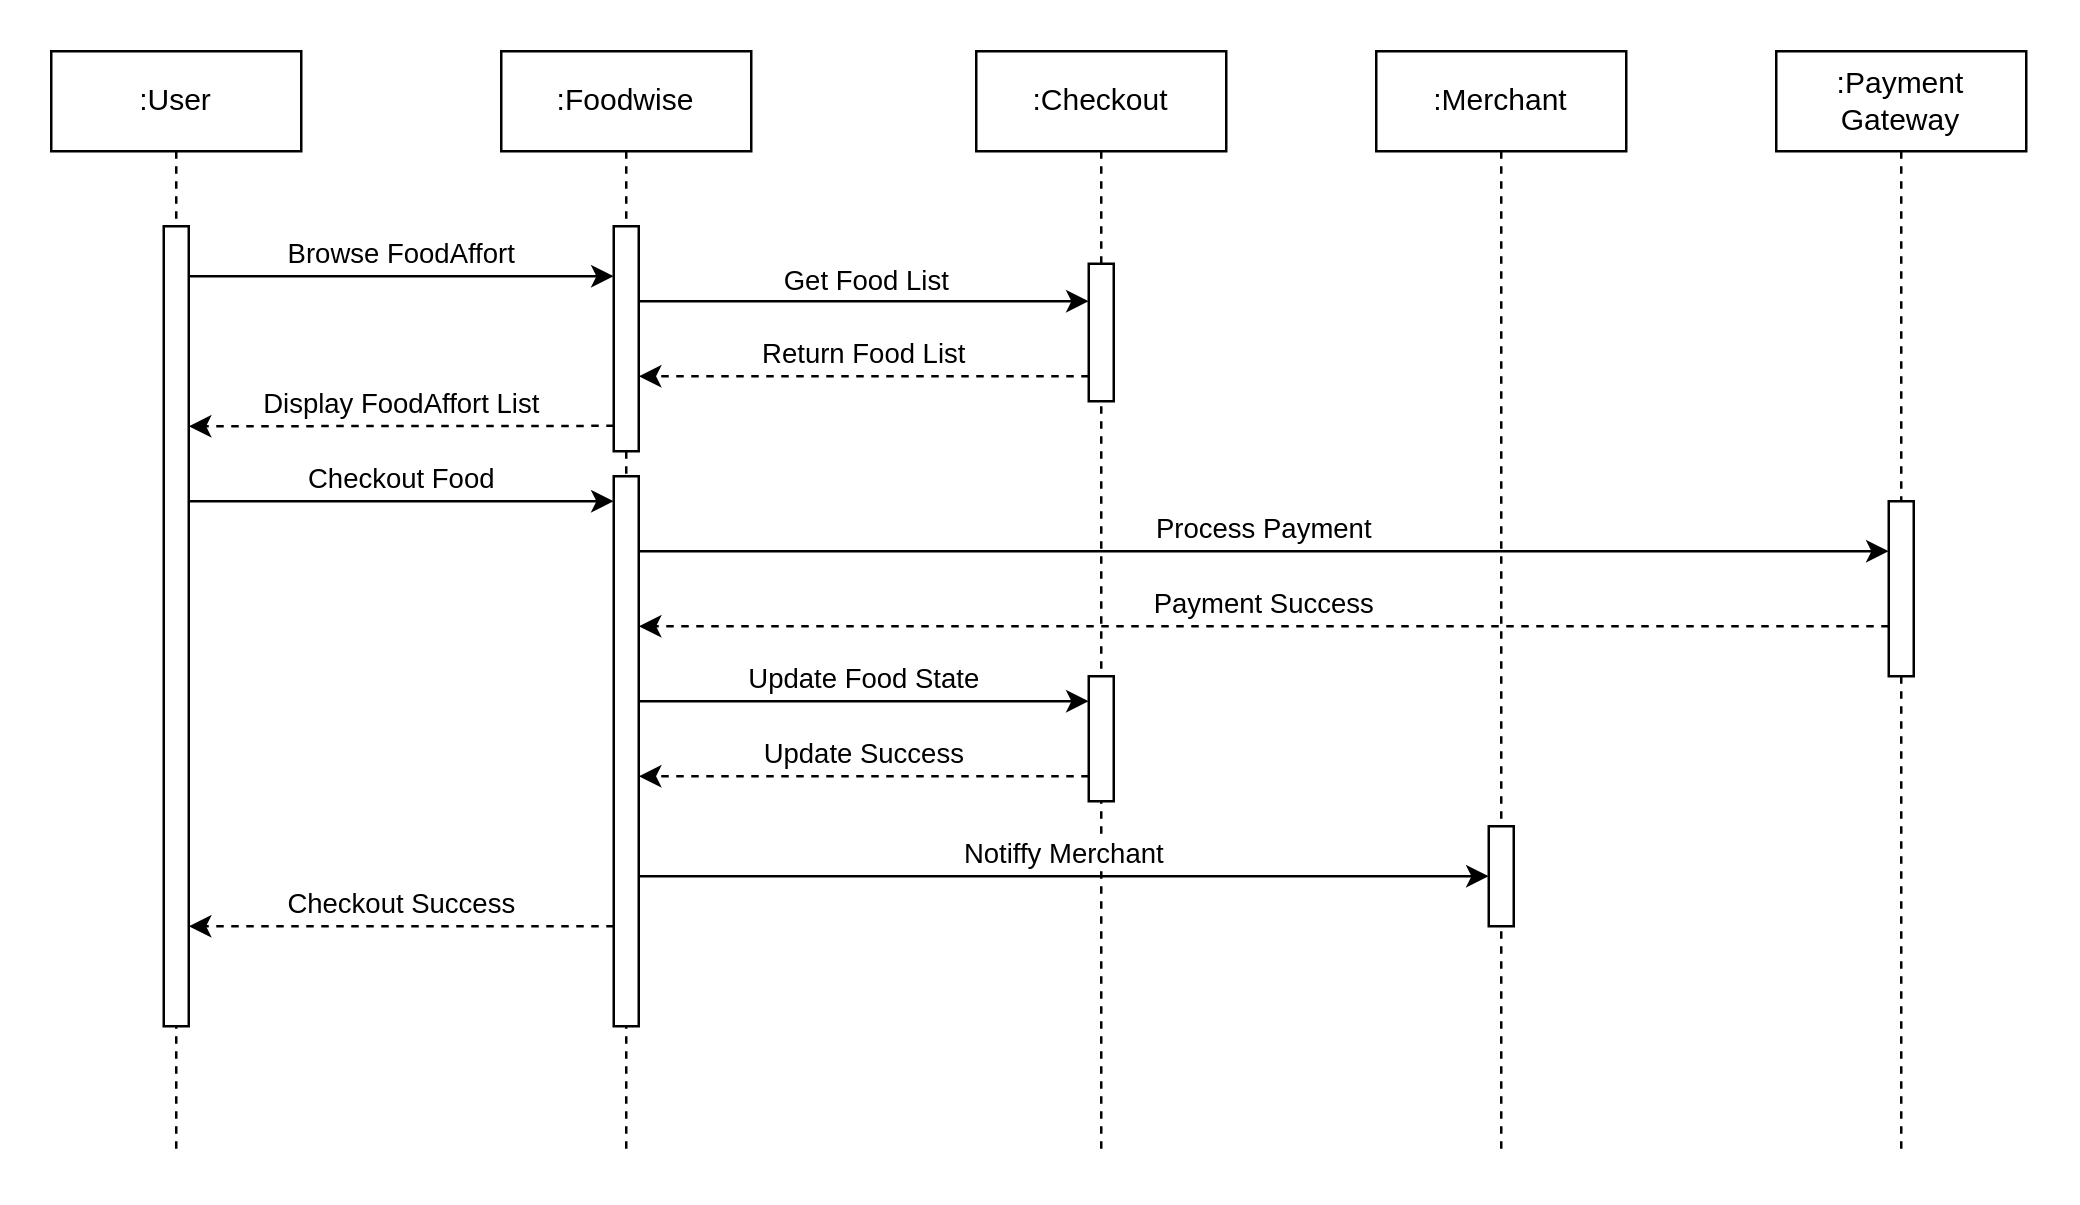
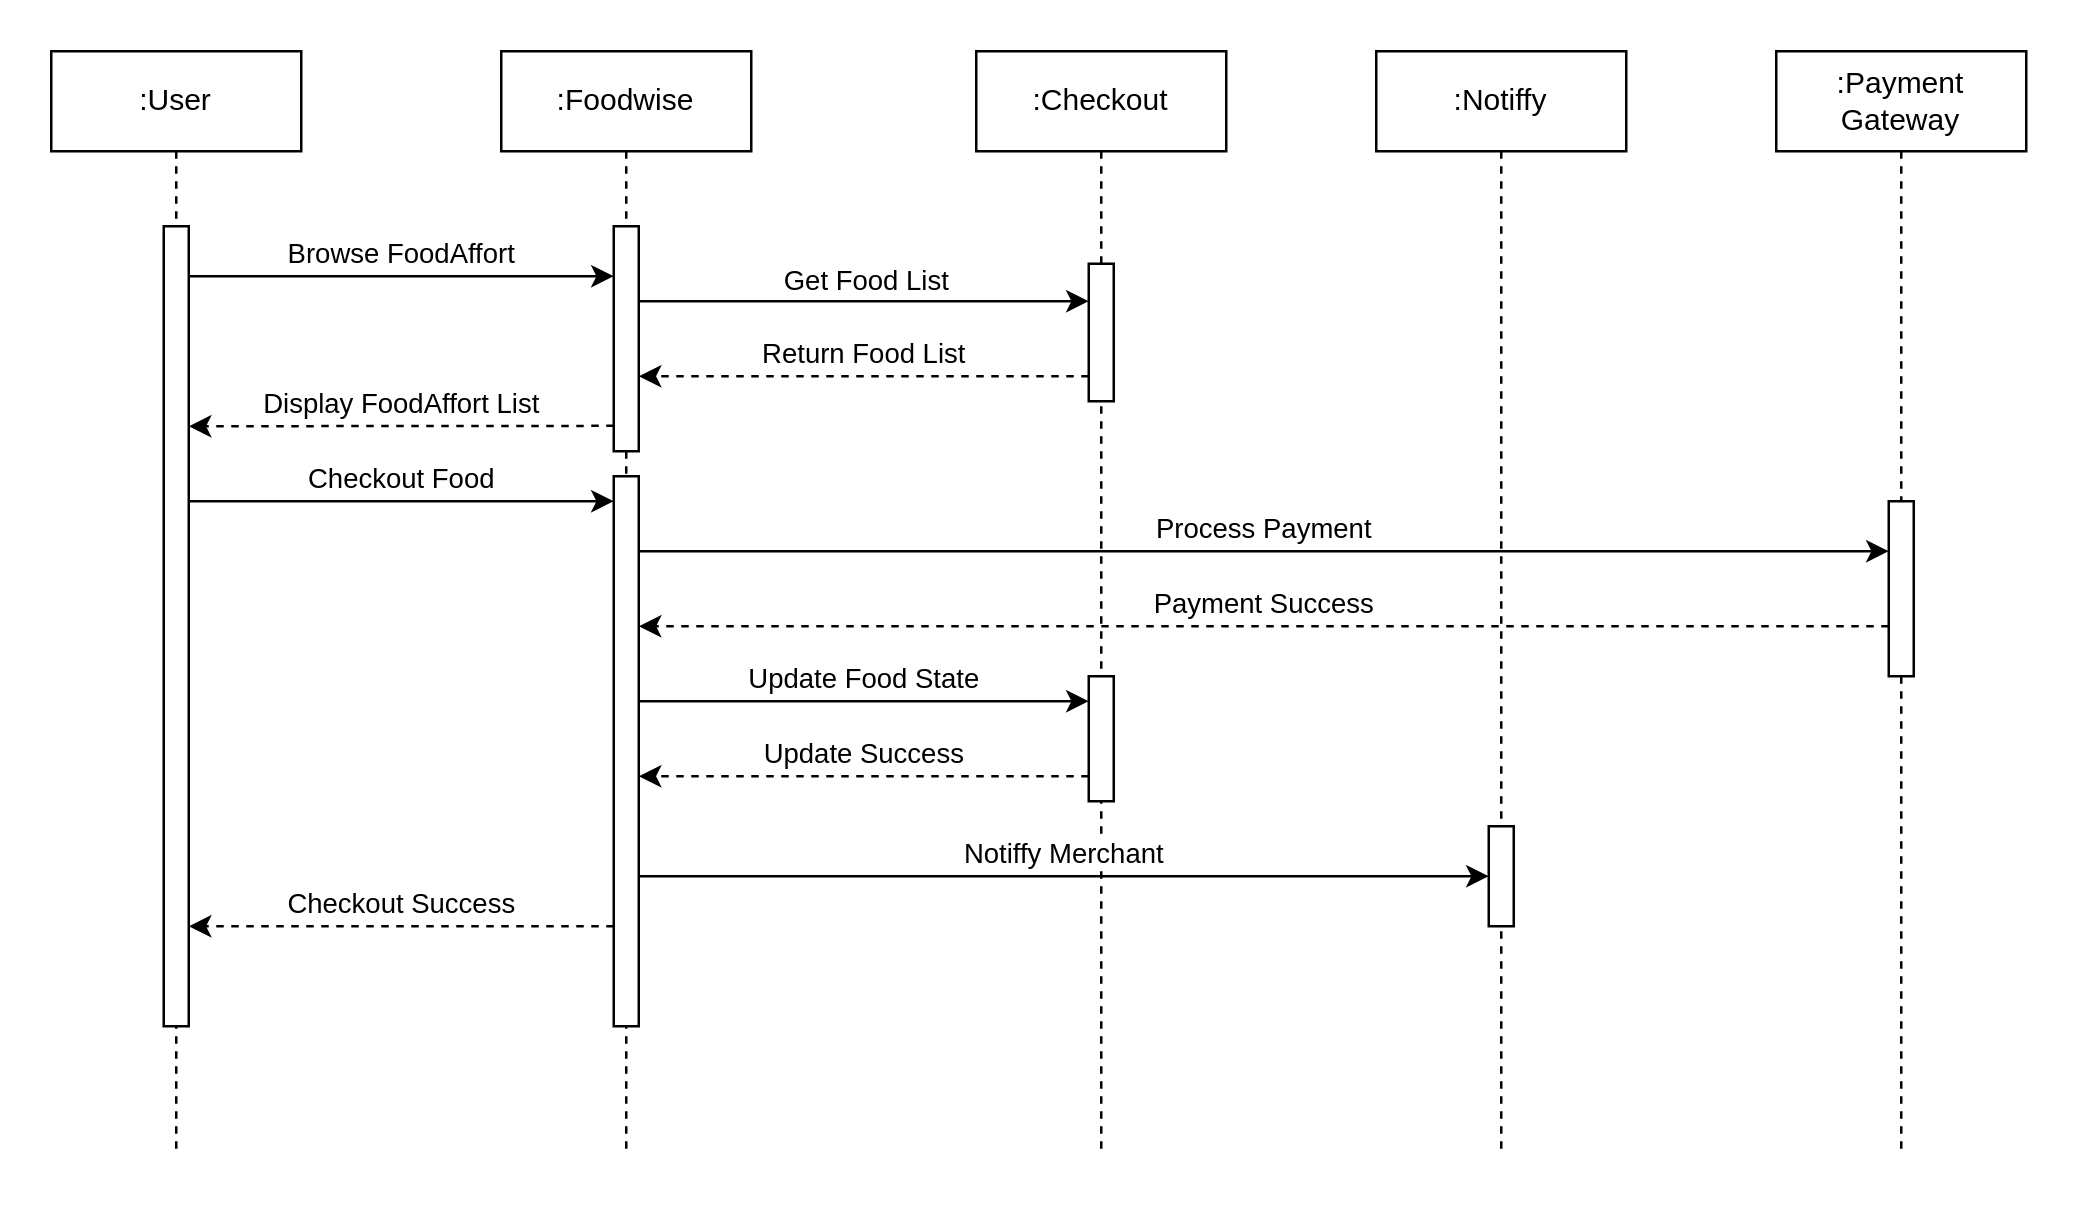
(1501, 101) -> (1501, 101)
